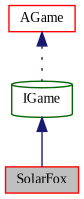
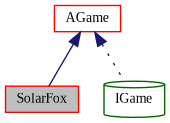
(42, 149) -> (61, 65)
